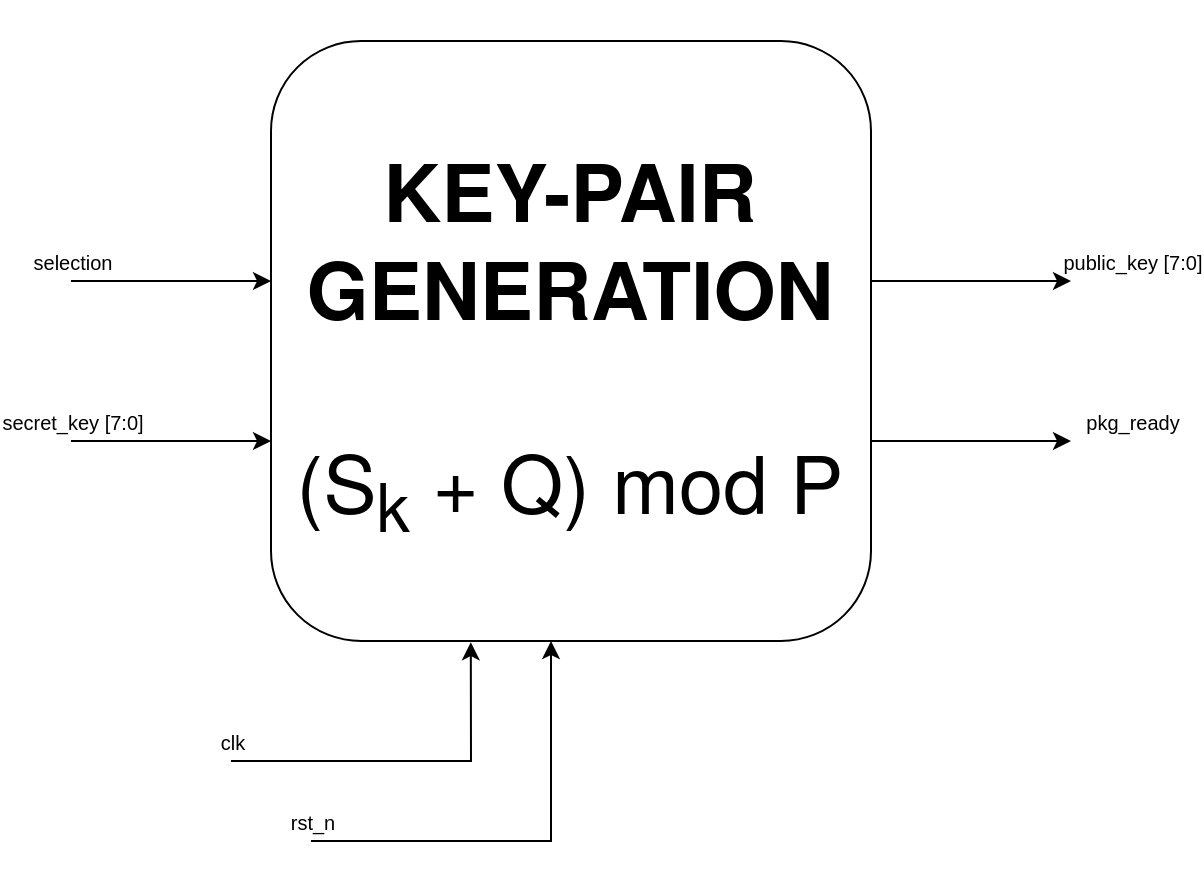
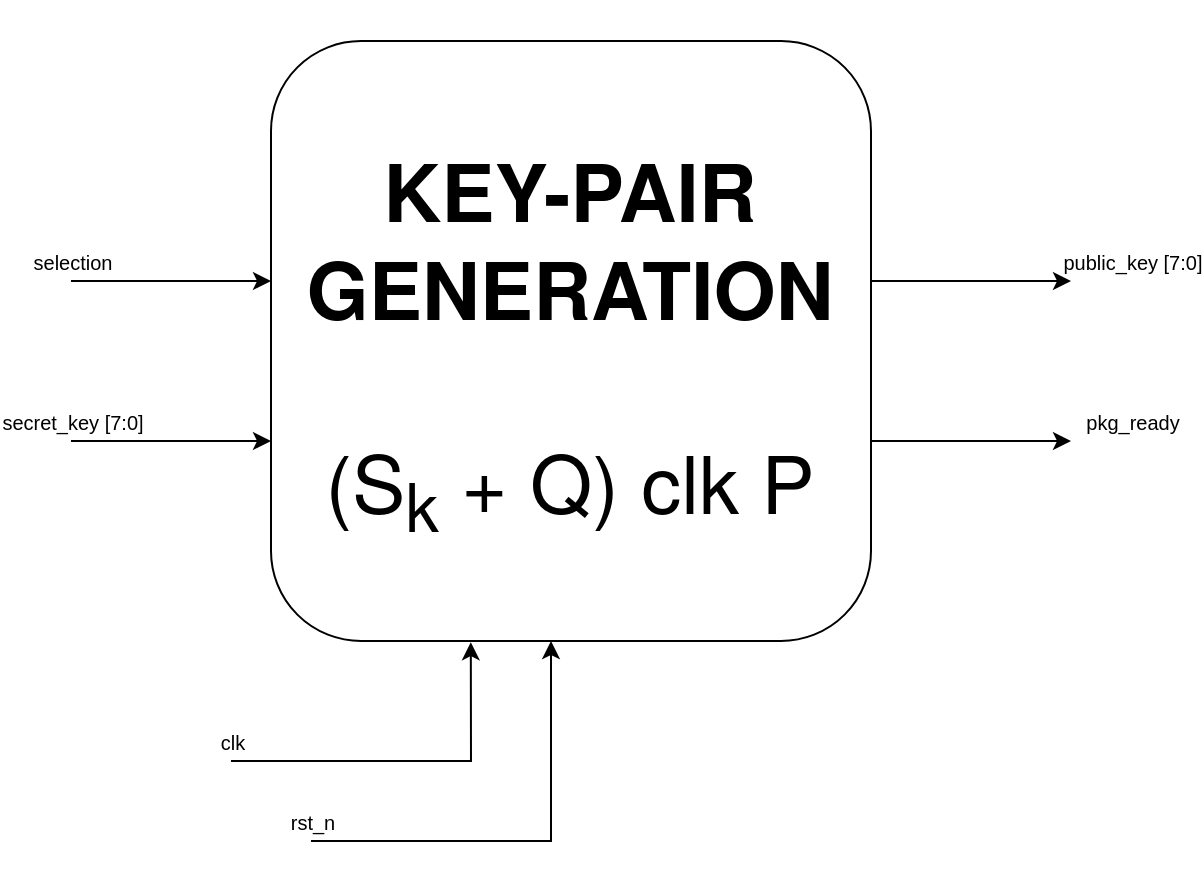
(571, 341) -> (571, 341)
